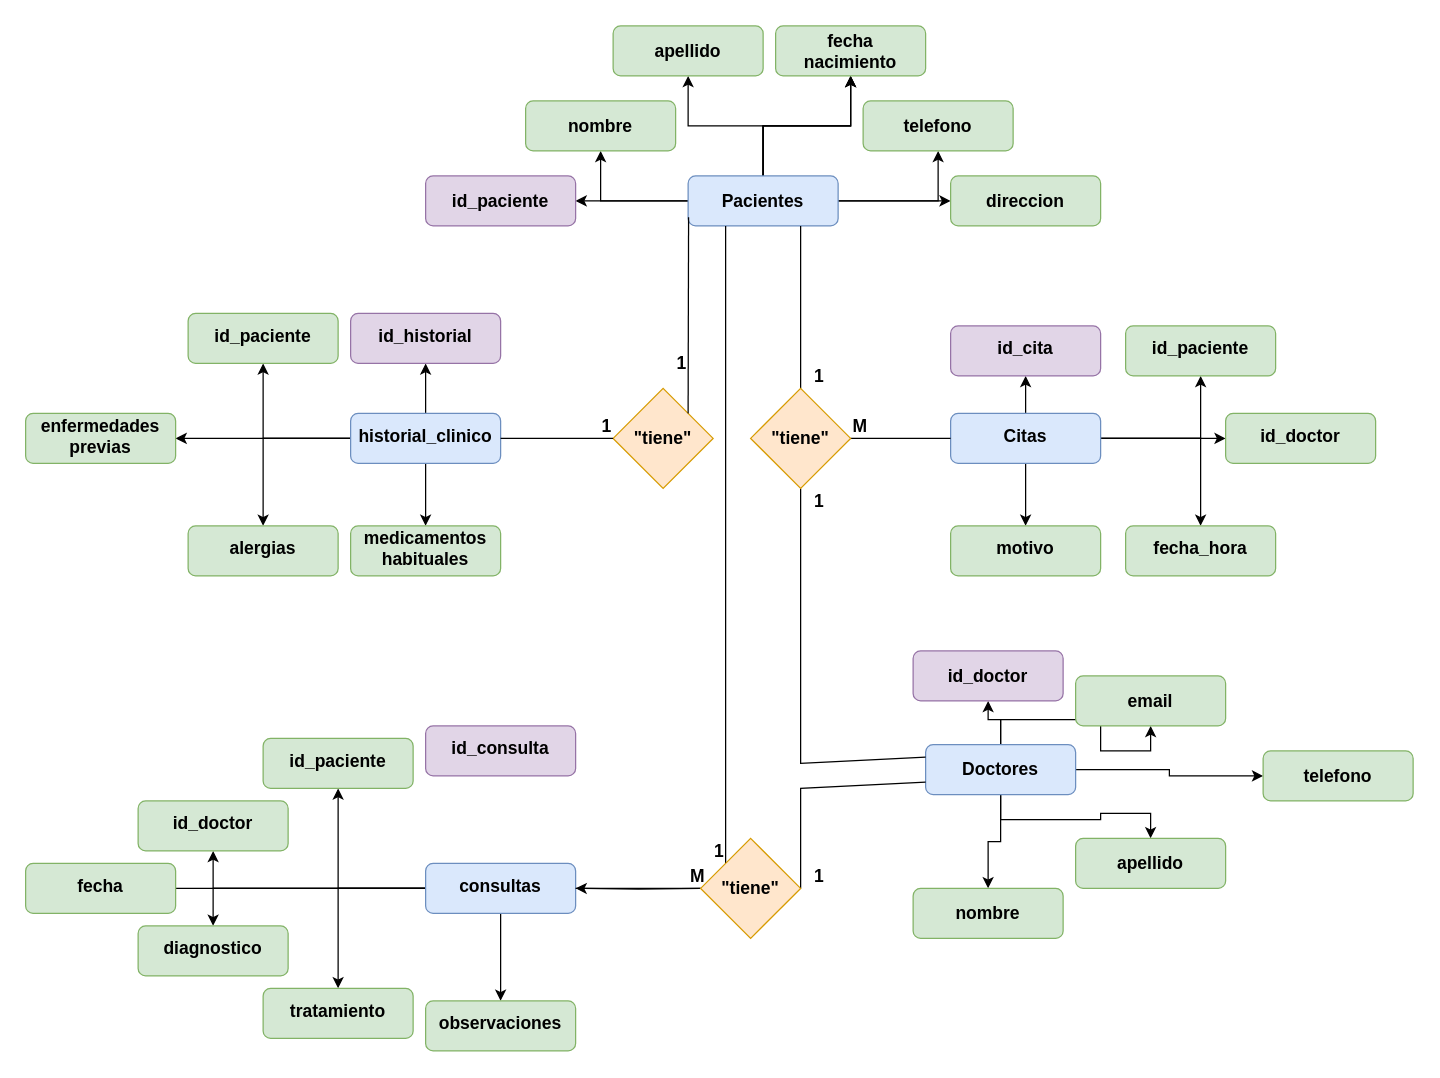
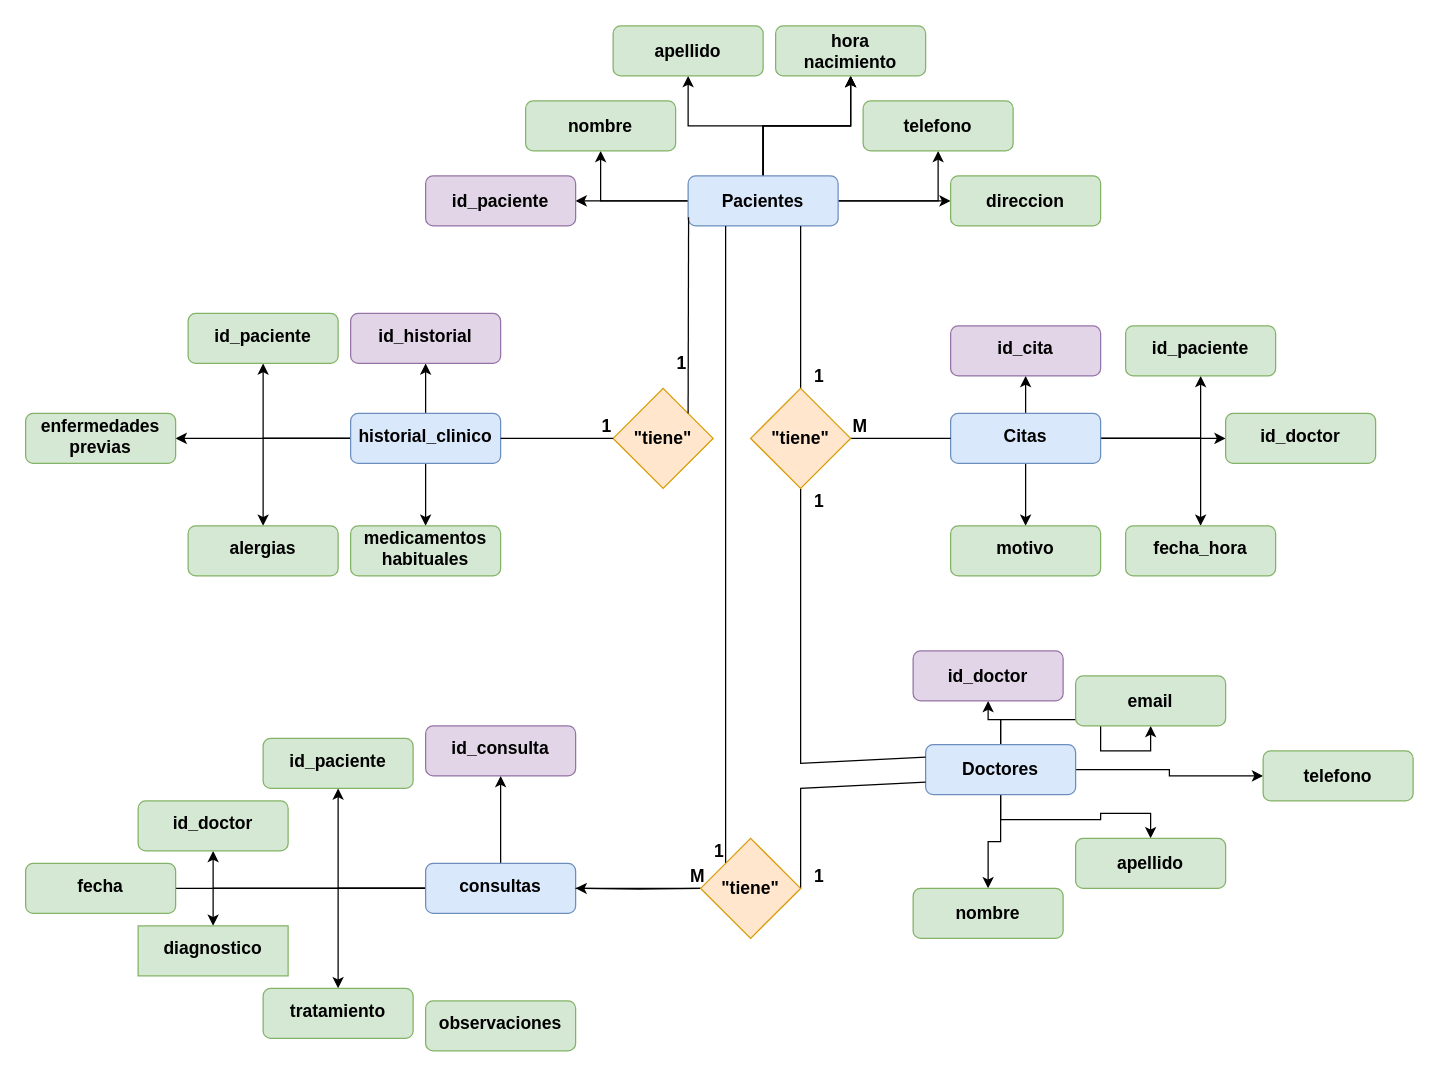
(851, 51) -> (851, 51)
none -> (501, 824)
(213, 951) -> (213, 951)
(501, 952) -> none
